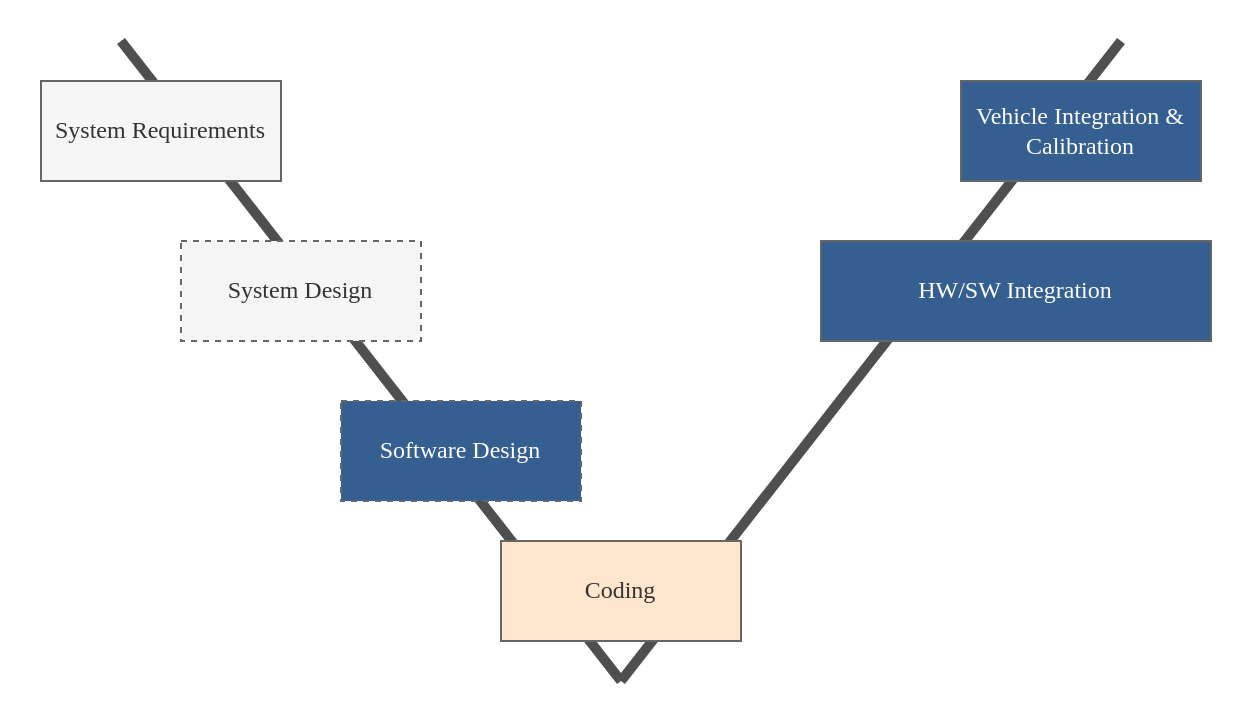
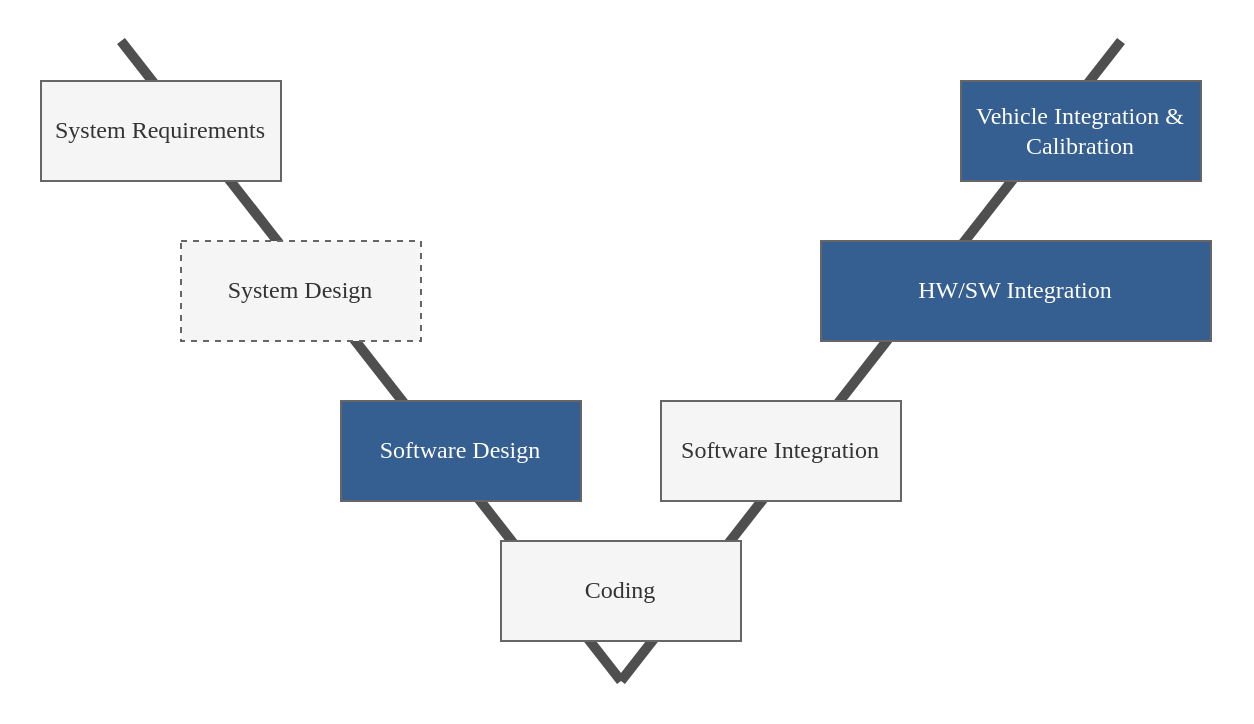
(461, 451) -> (461, 451)
none -> (781, 451)
(621, 591) -> (621, 591)
